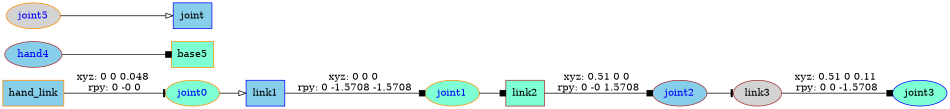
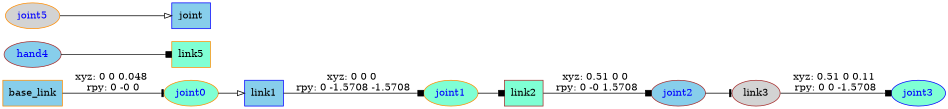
(193, 54) -> (191, 54)
(33, 93) -> (33, 93)
(920, 93) -> (918, 93)
